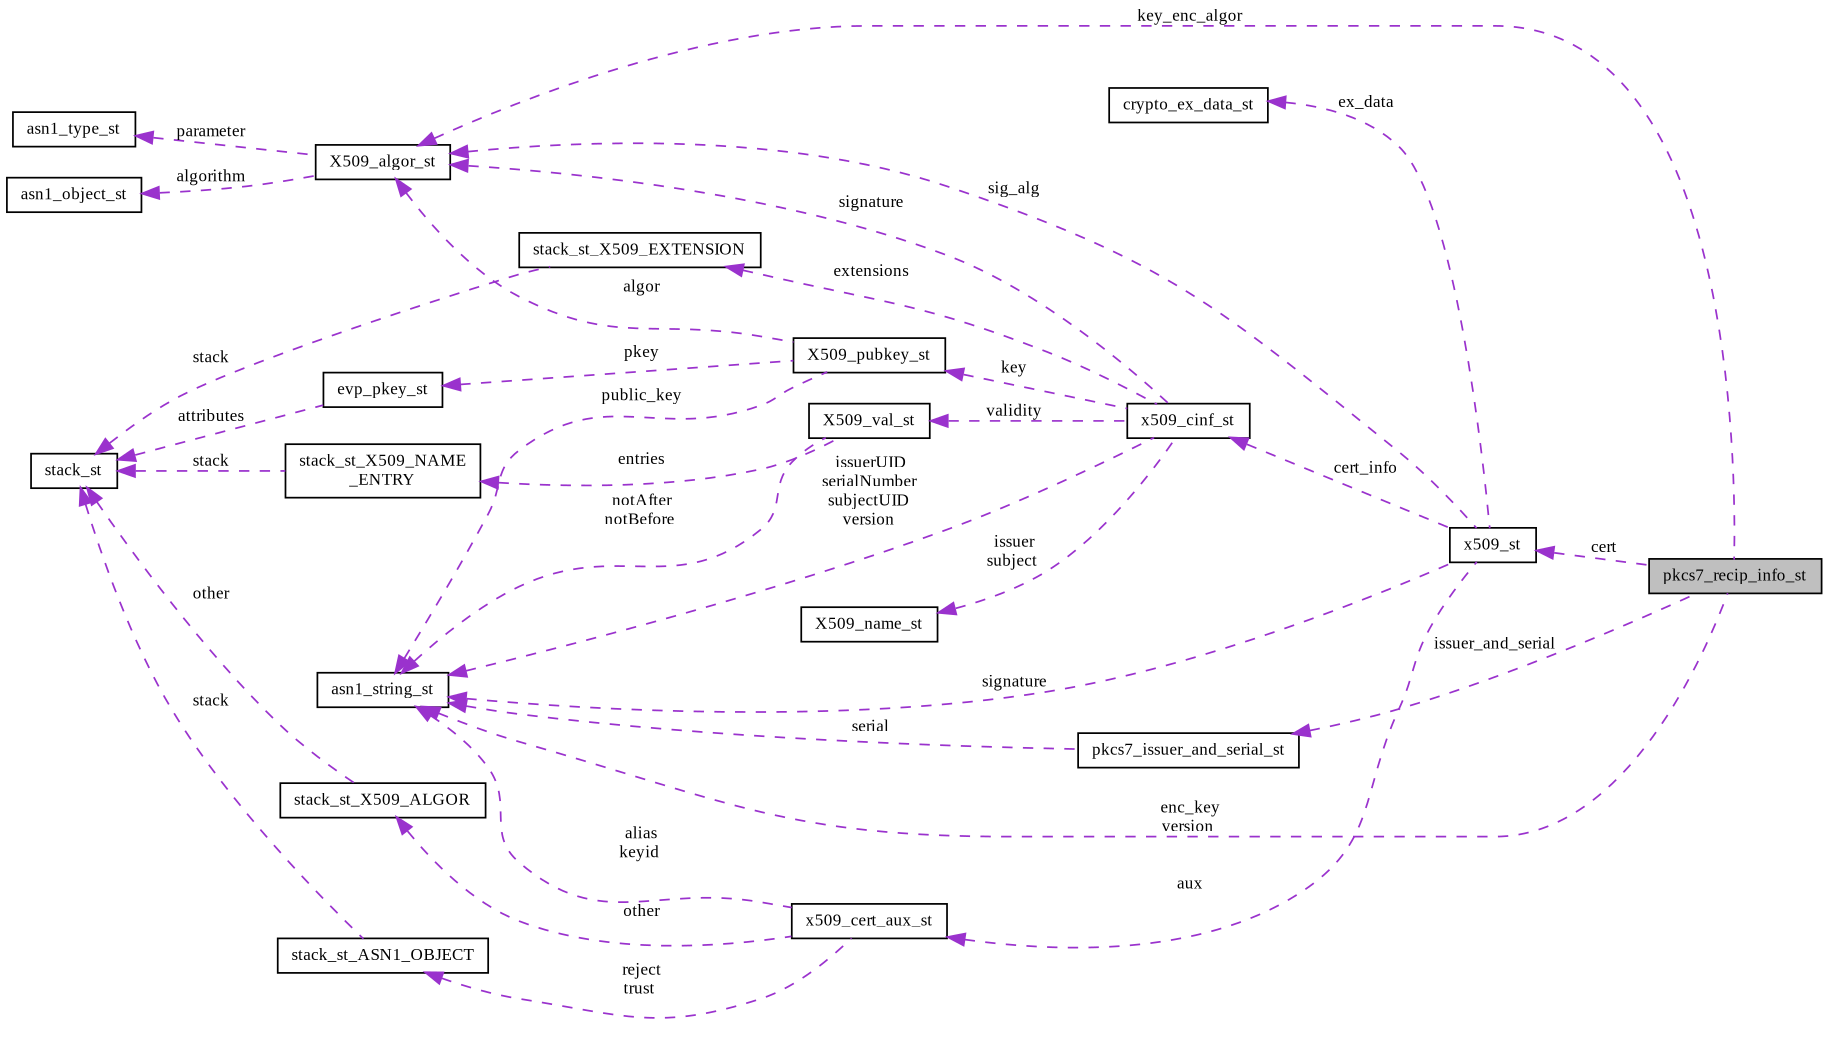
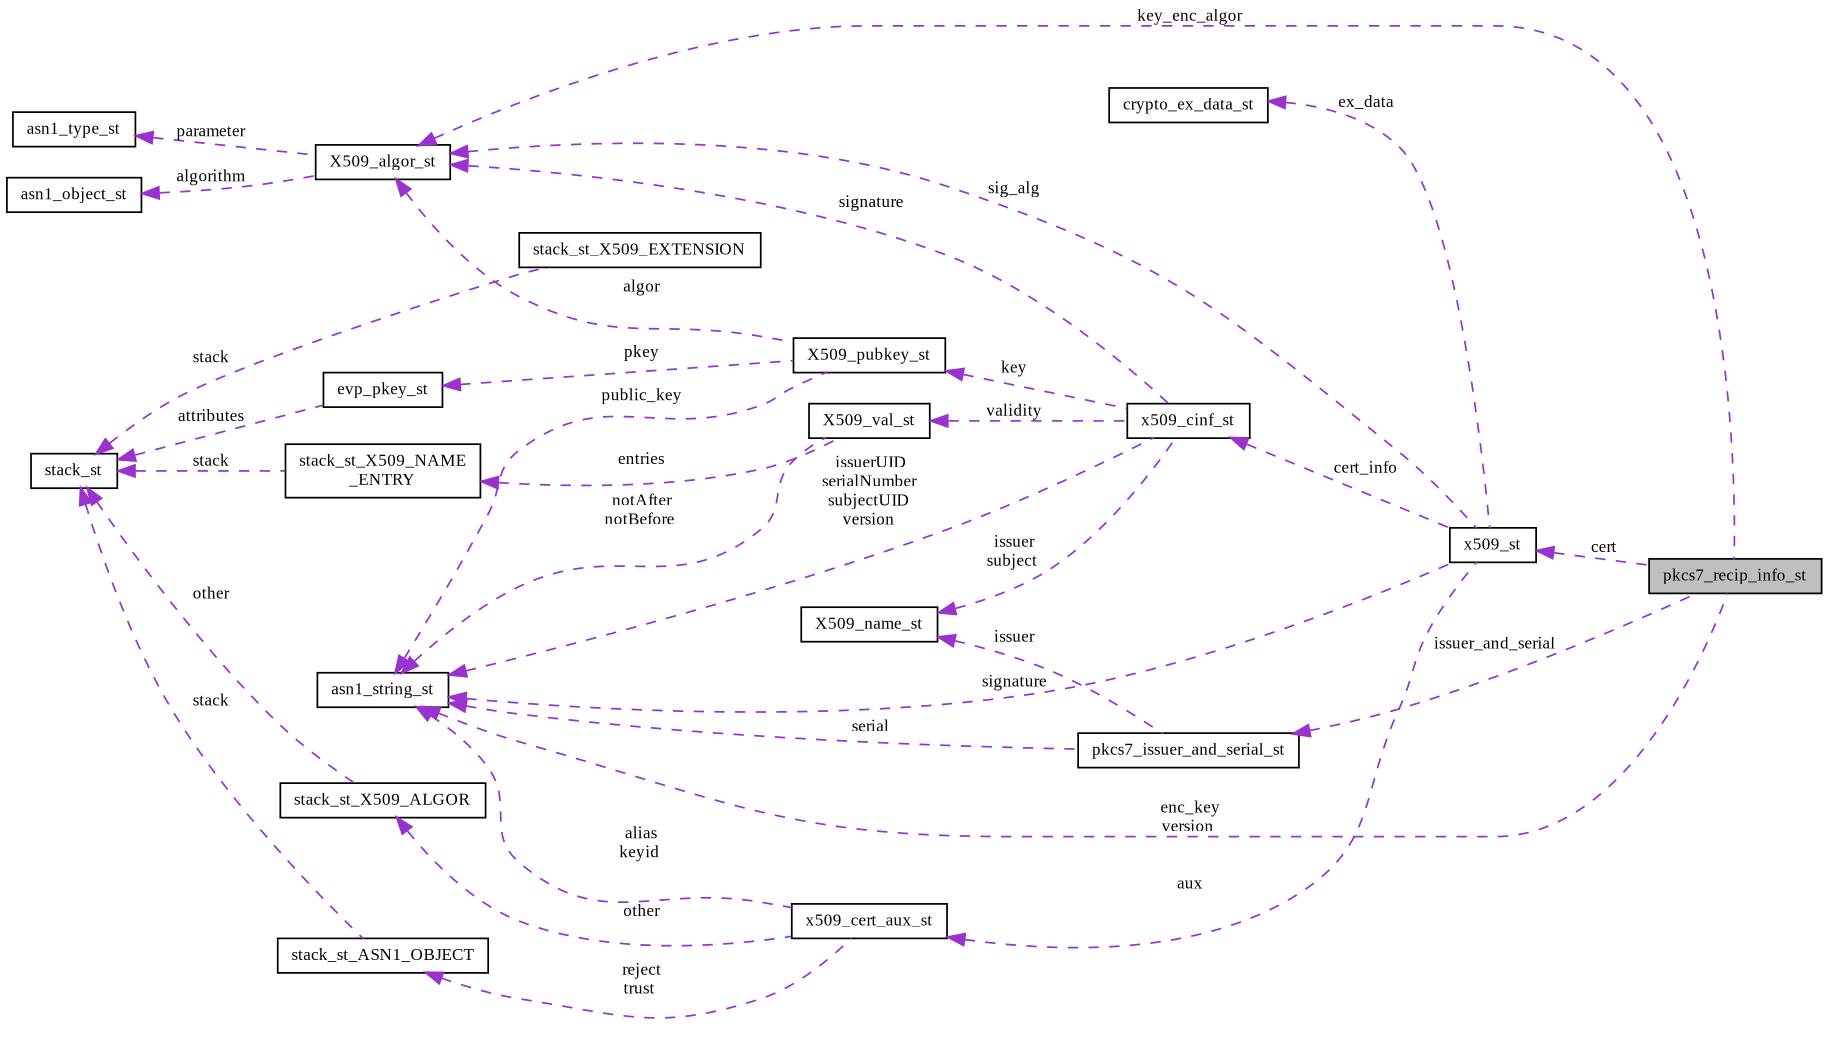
(956, 320) -> none
none -> (1064, 677)
